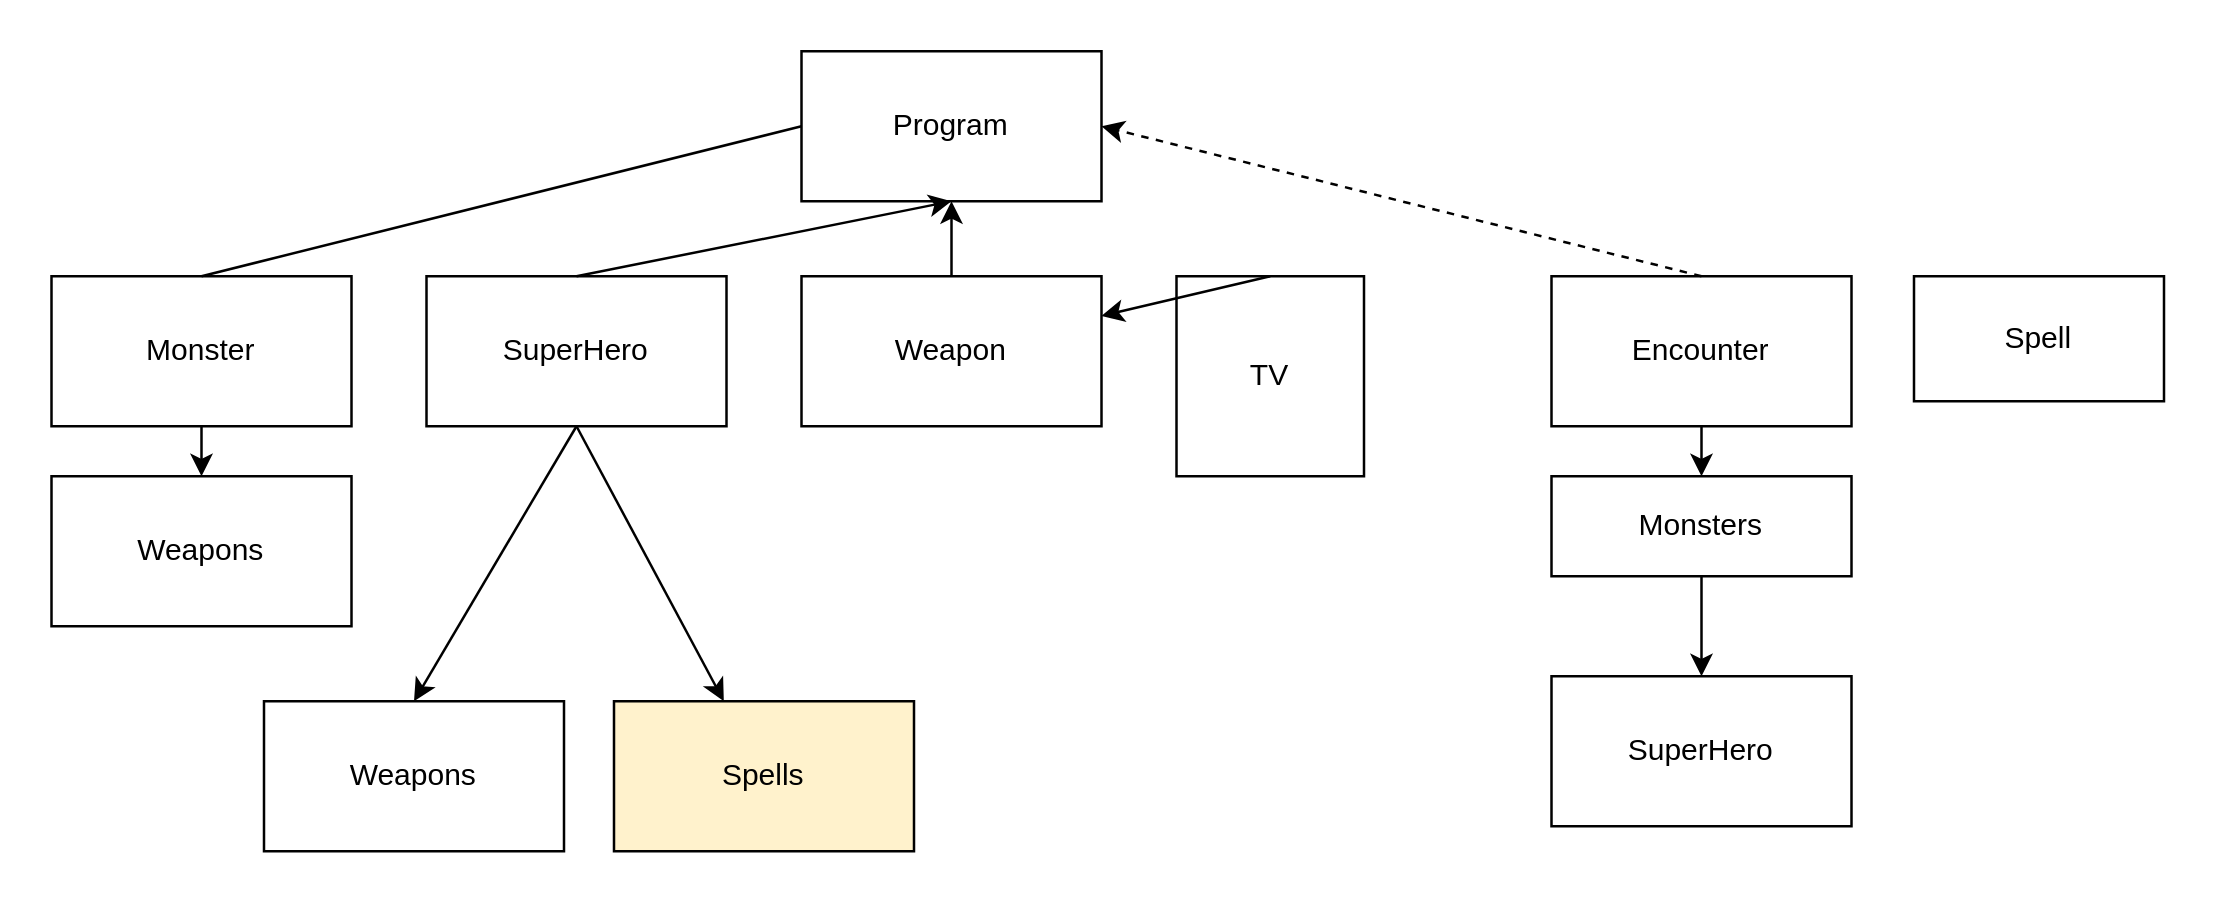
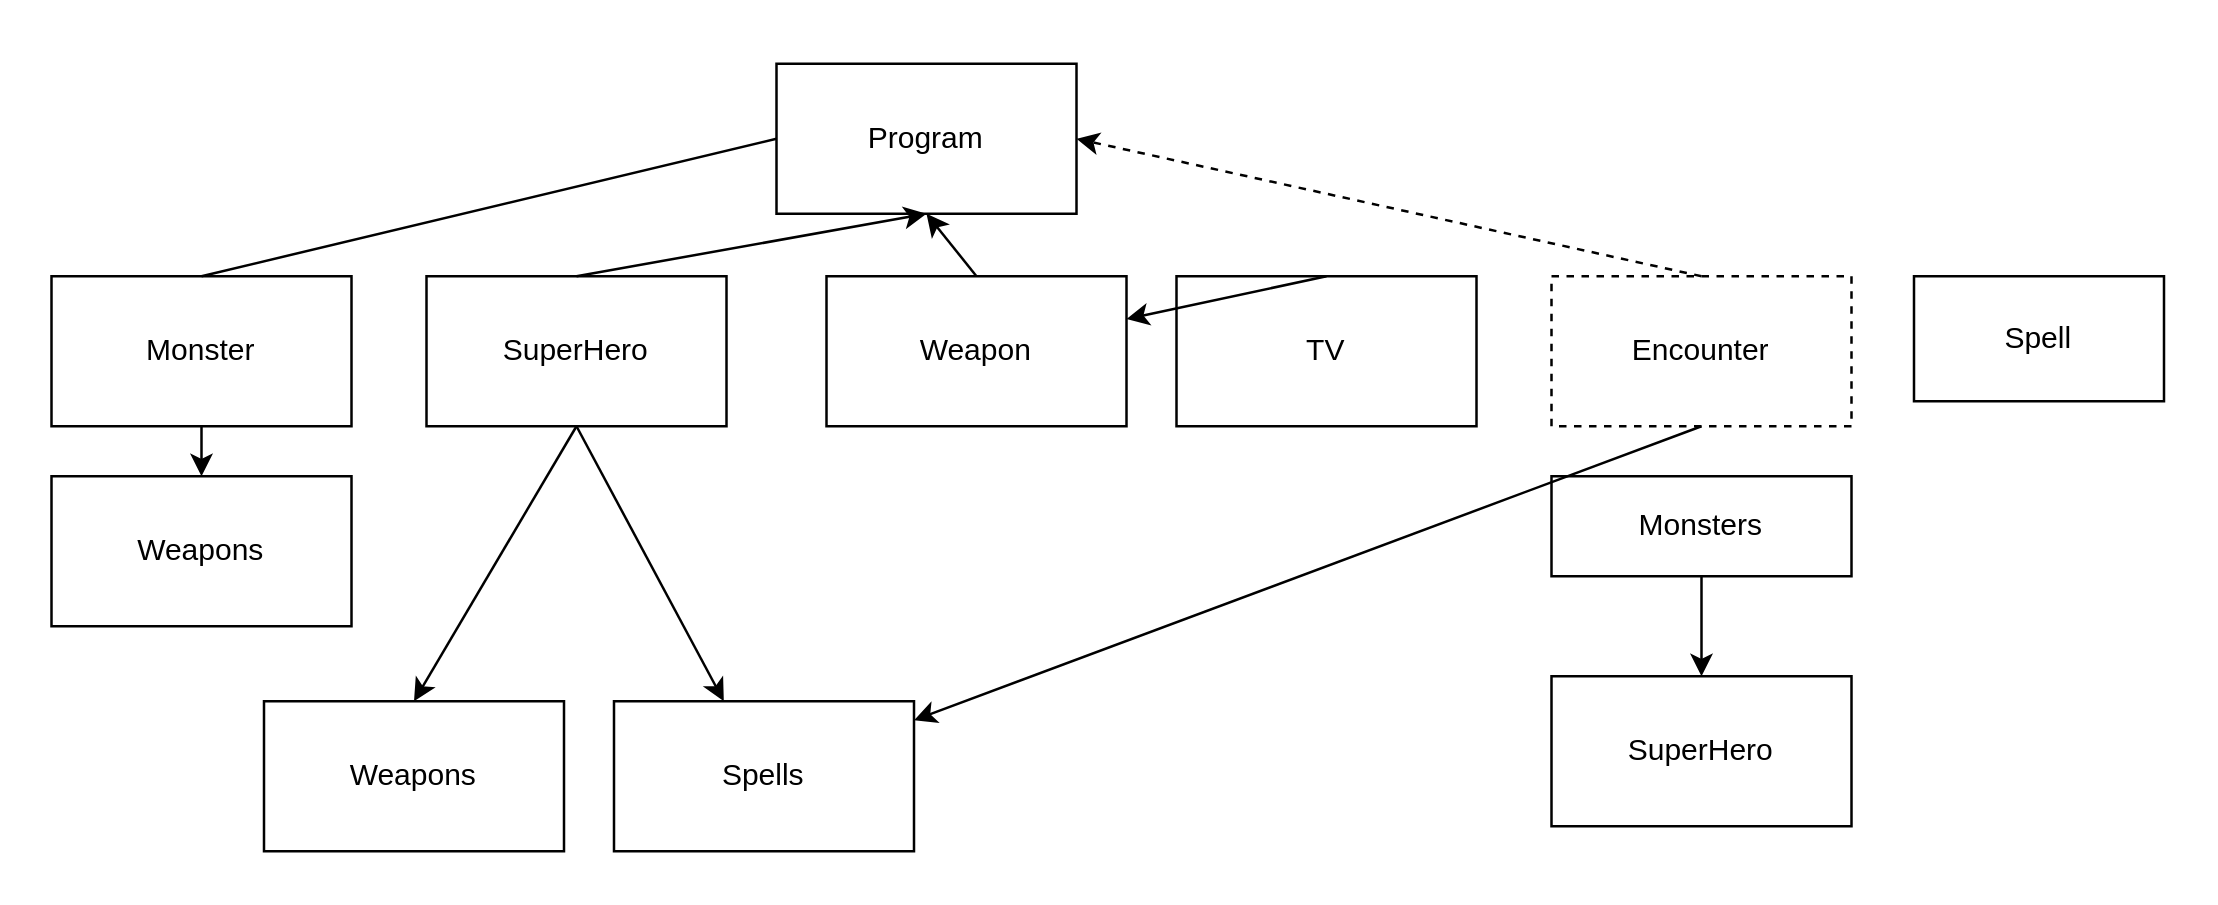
(951, 126) -> (926, 139)
(951, 351) -> (976, 351)
(1701, 351) -> (1701, 351)
(1270, 376) -> (1326, 351)
(1701, 443) -> (1315, 570)
(764, 776) -> (764, 776)
